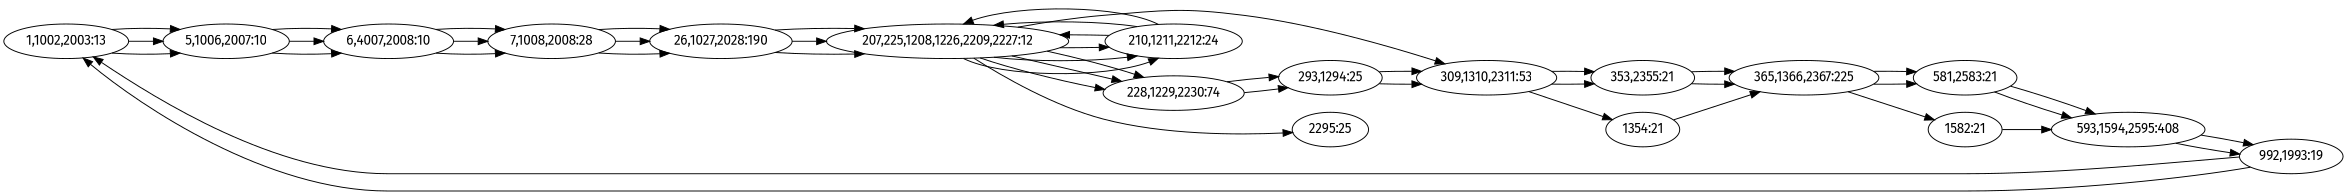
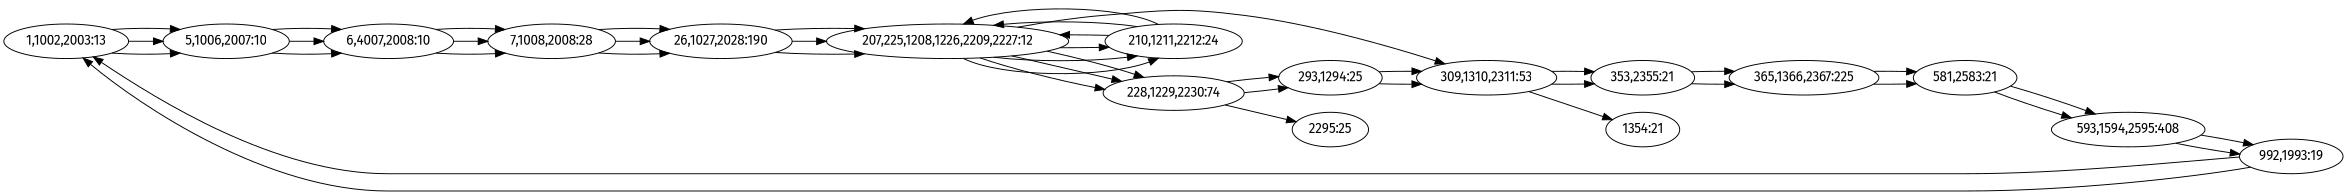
(1712, 107) -> none
(1121, 123) -> (1256, 112)
(1965, 130) -> none
